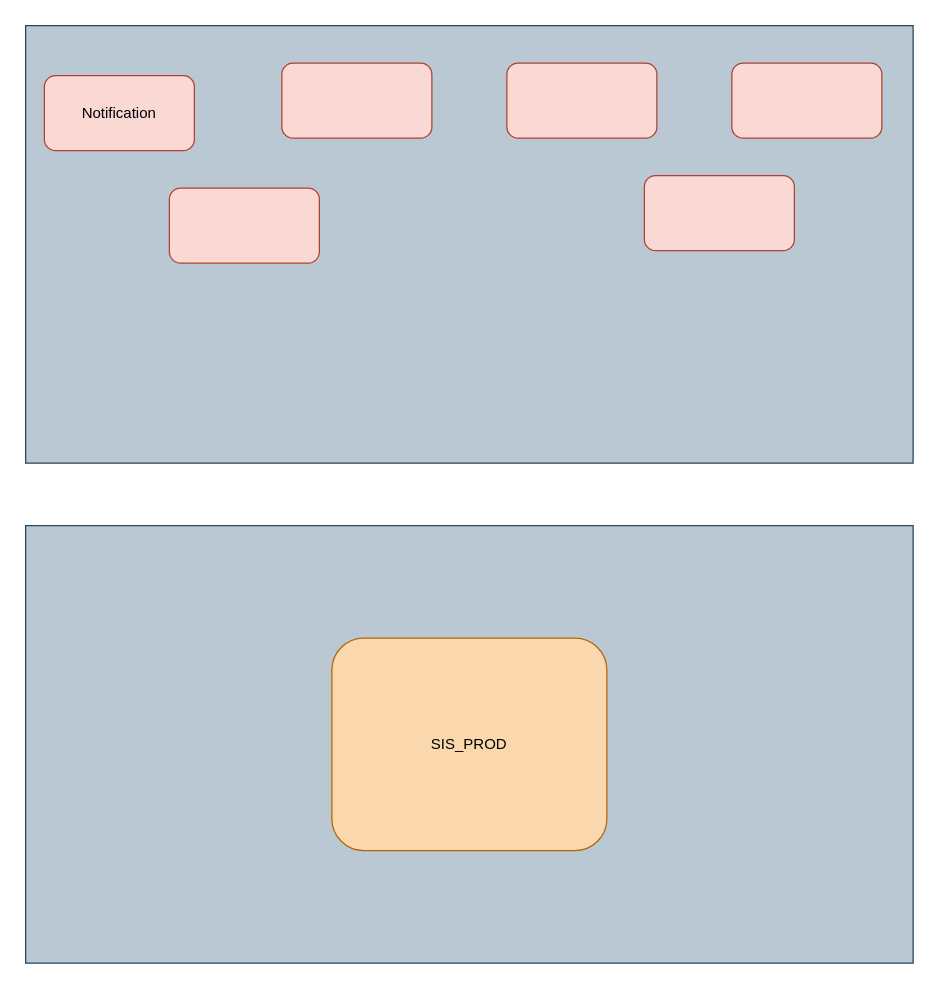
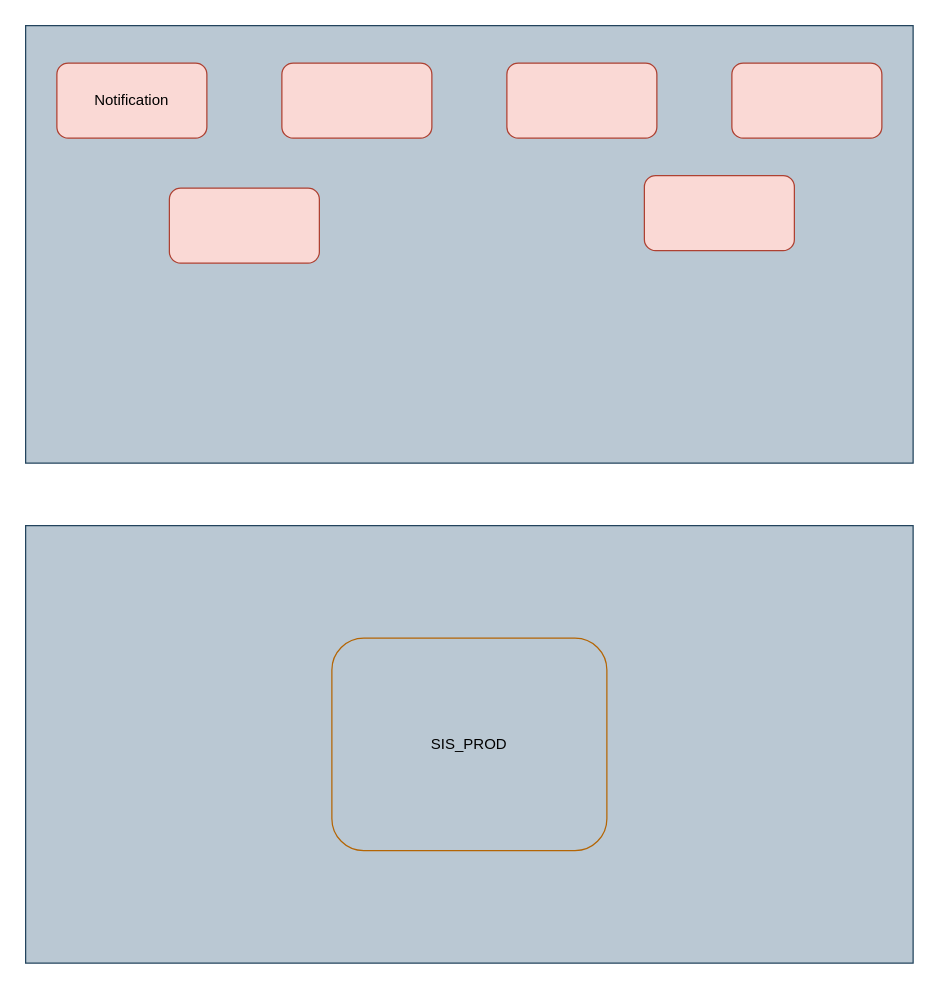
(119, 113) -> (132, 101)
(469, 744) -> (469, 744)
